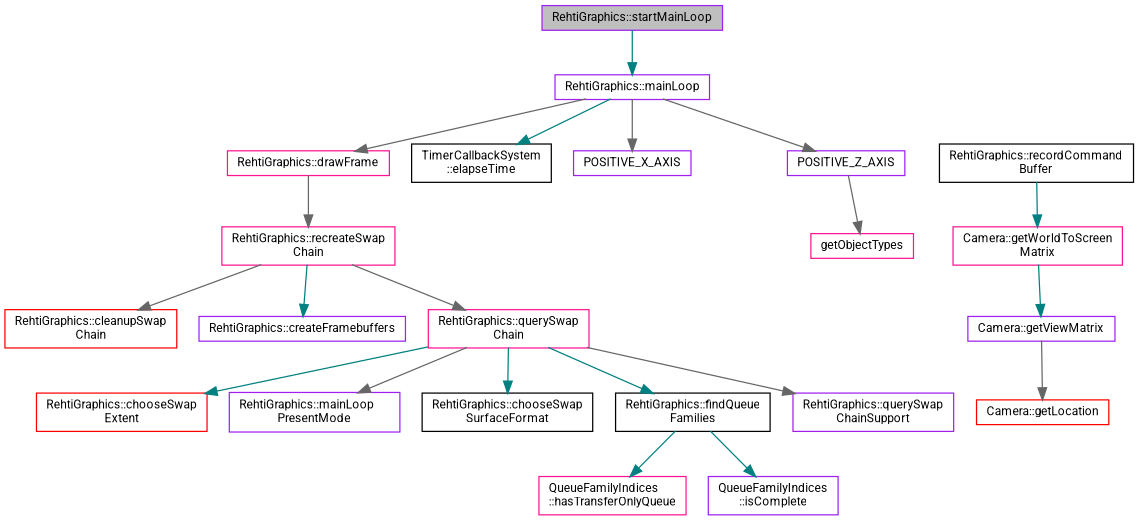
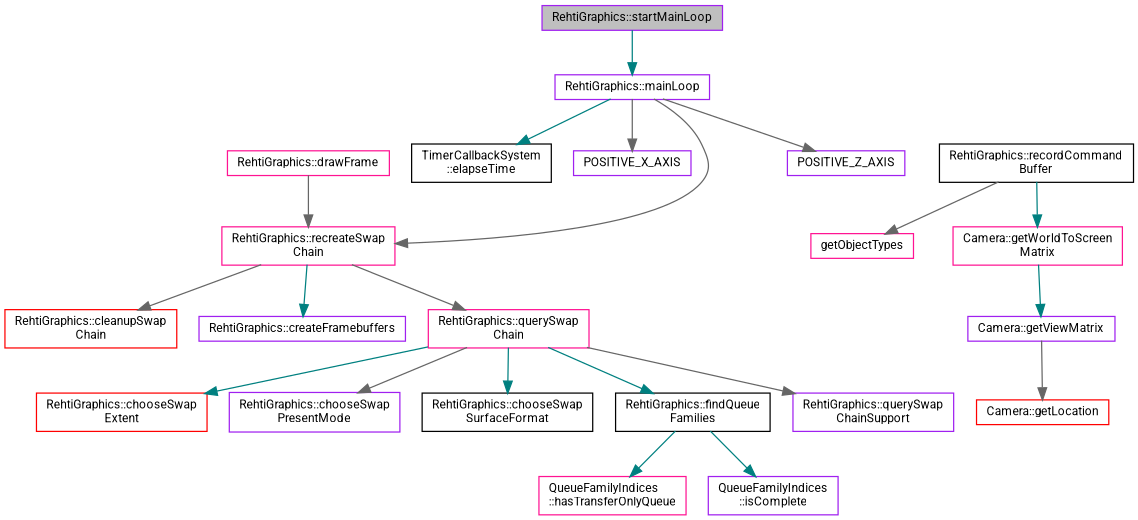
(476, 124) -> (612, 221)
(853, 198) -> (948, 205)
(315, 412) -> (315, 412)
